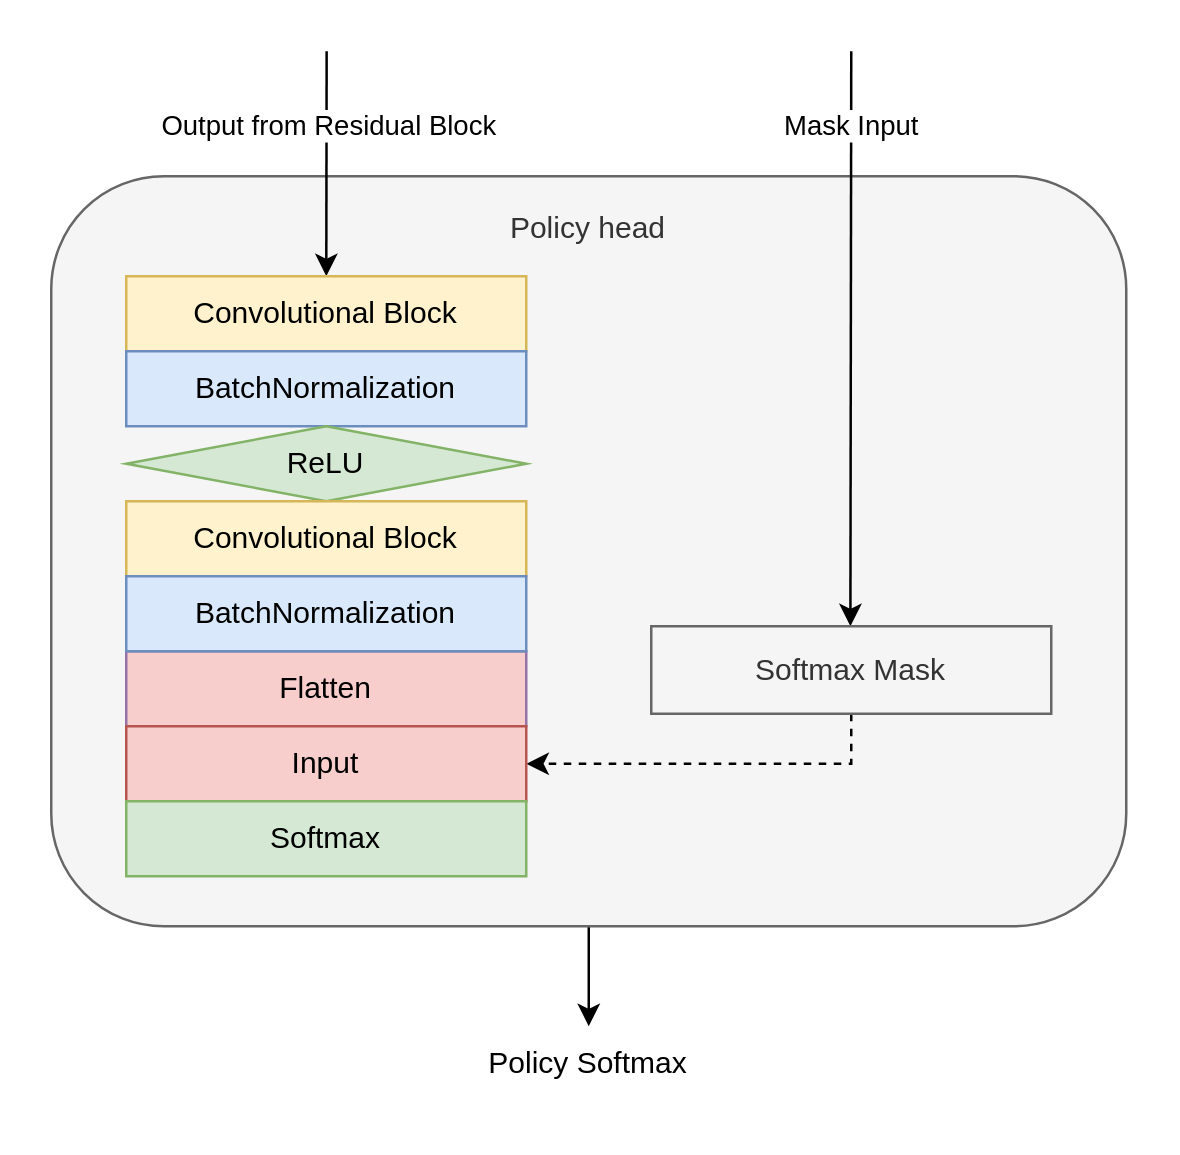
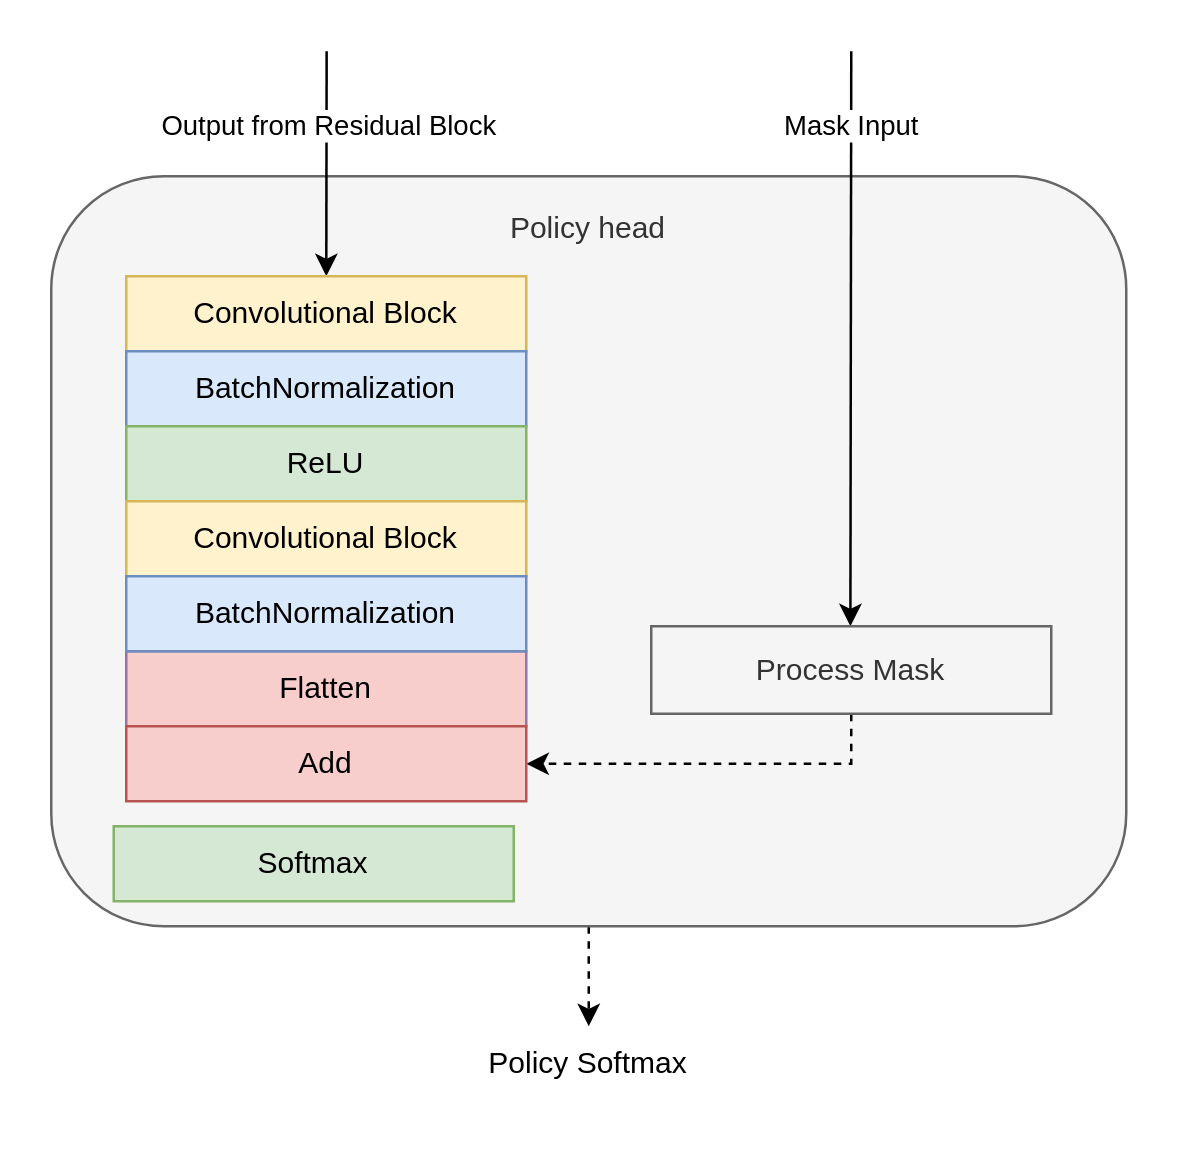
(326, 464) -> (326, 464)
(851, 671) -> (851, 671)
(326, 764) -> (326, 764)
(326, 839) -> (314, 864)
(589, 967) -> (589, 967)
